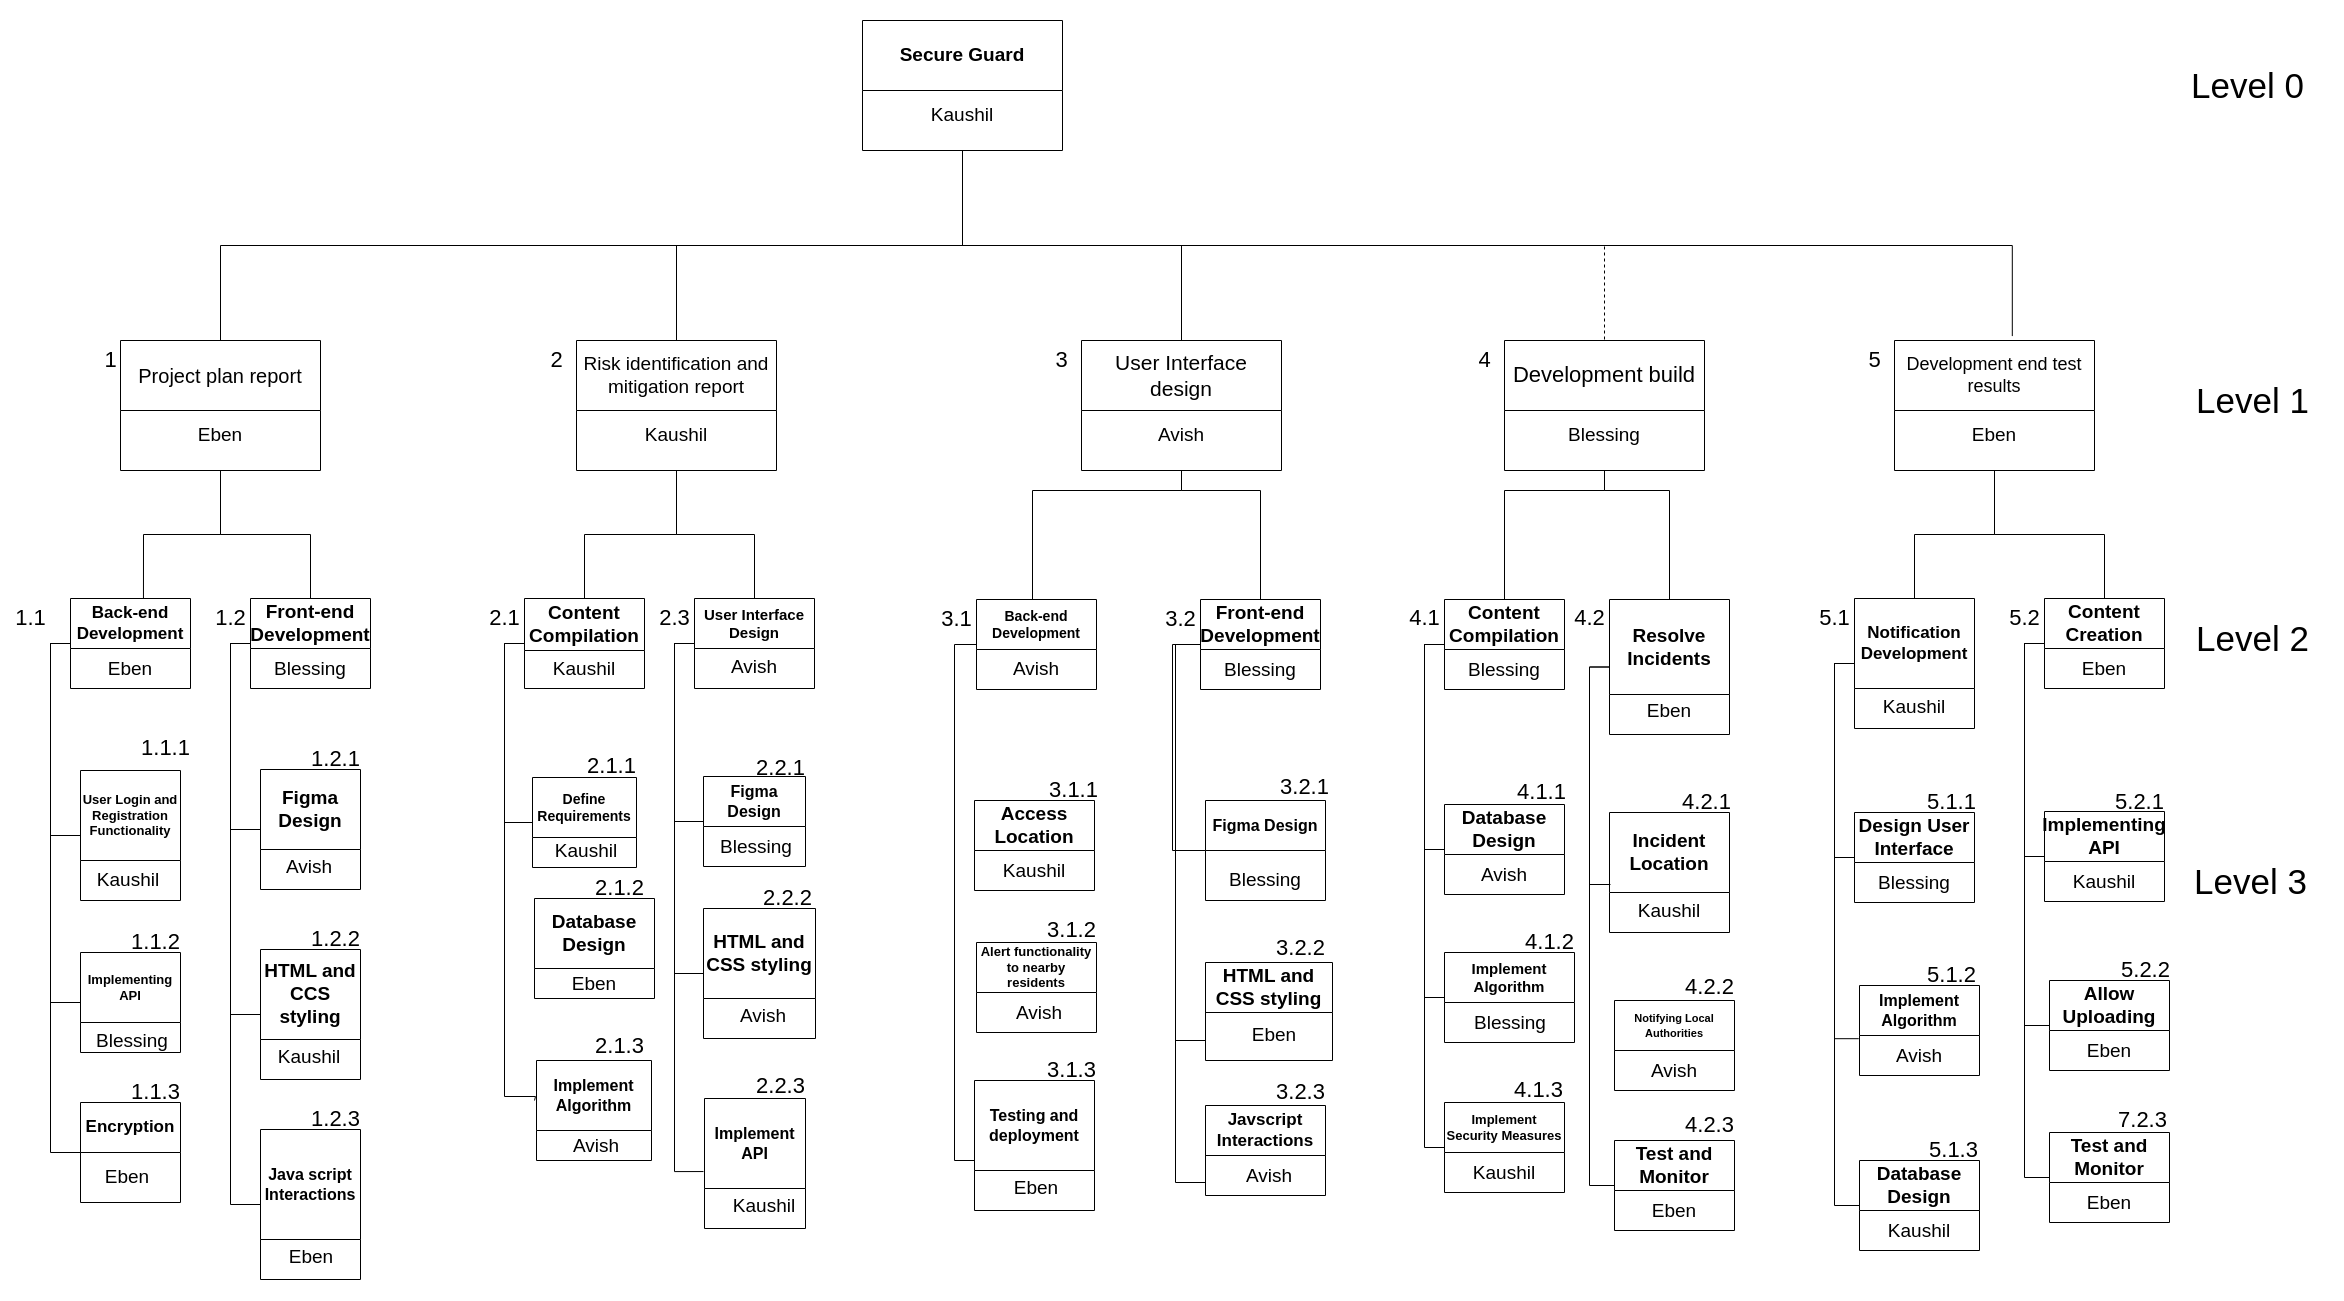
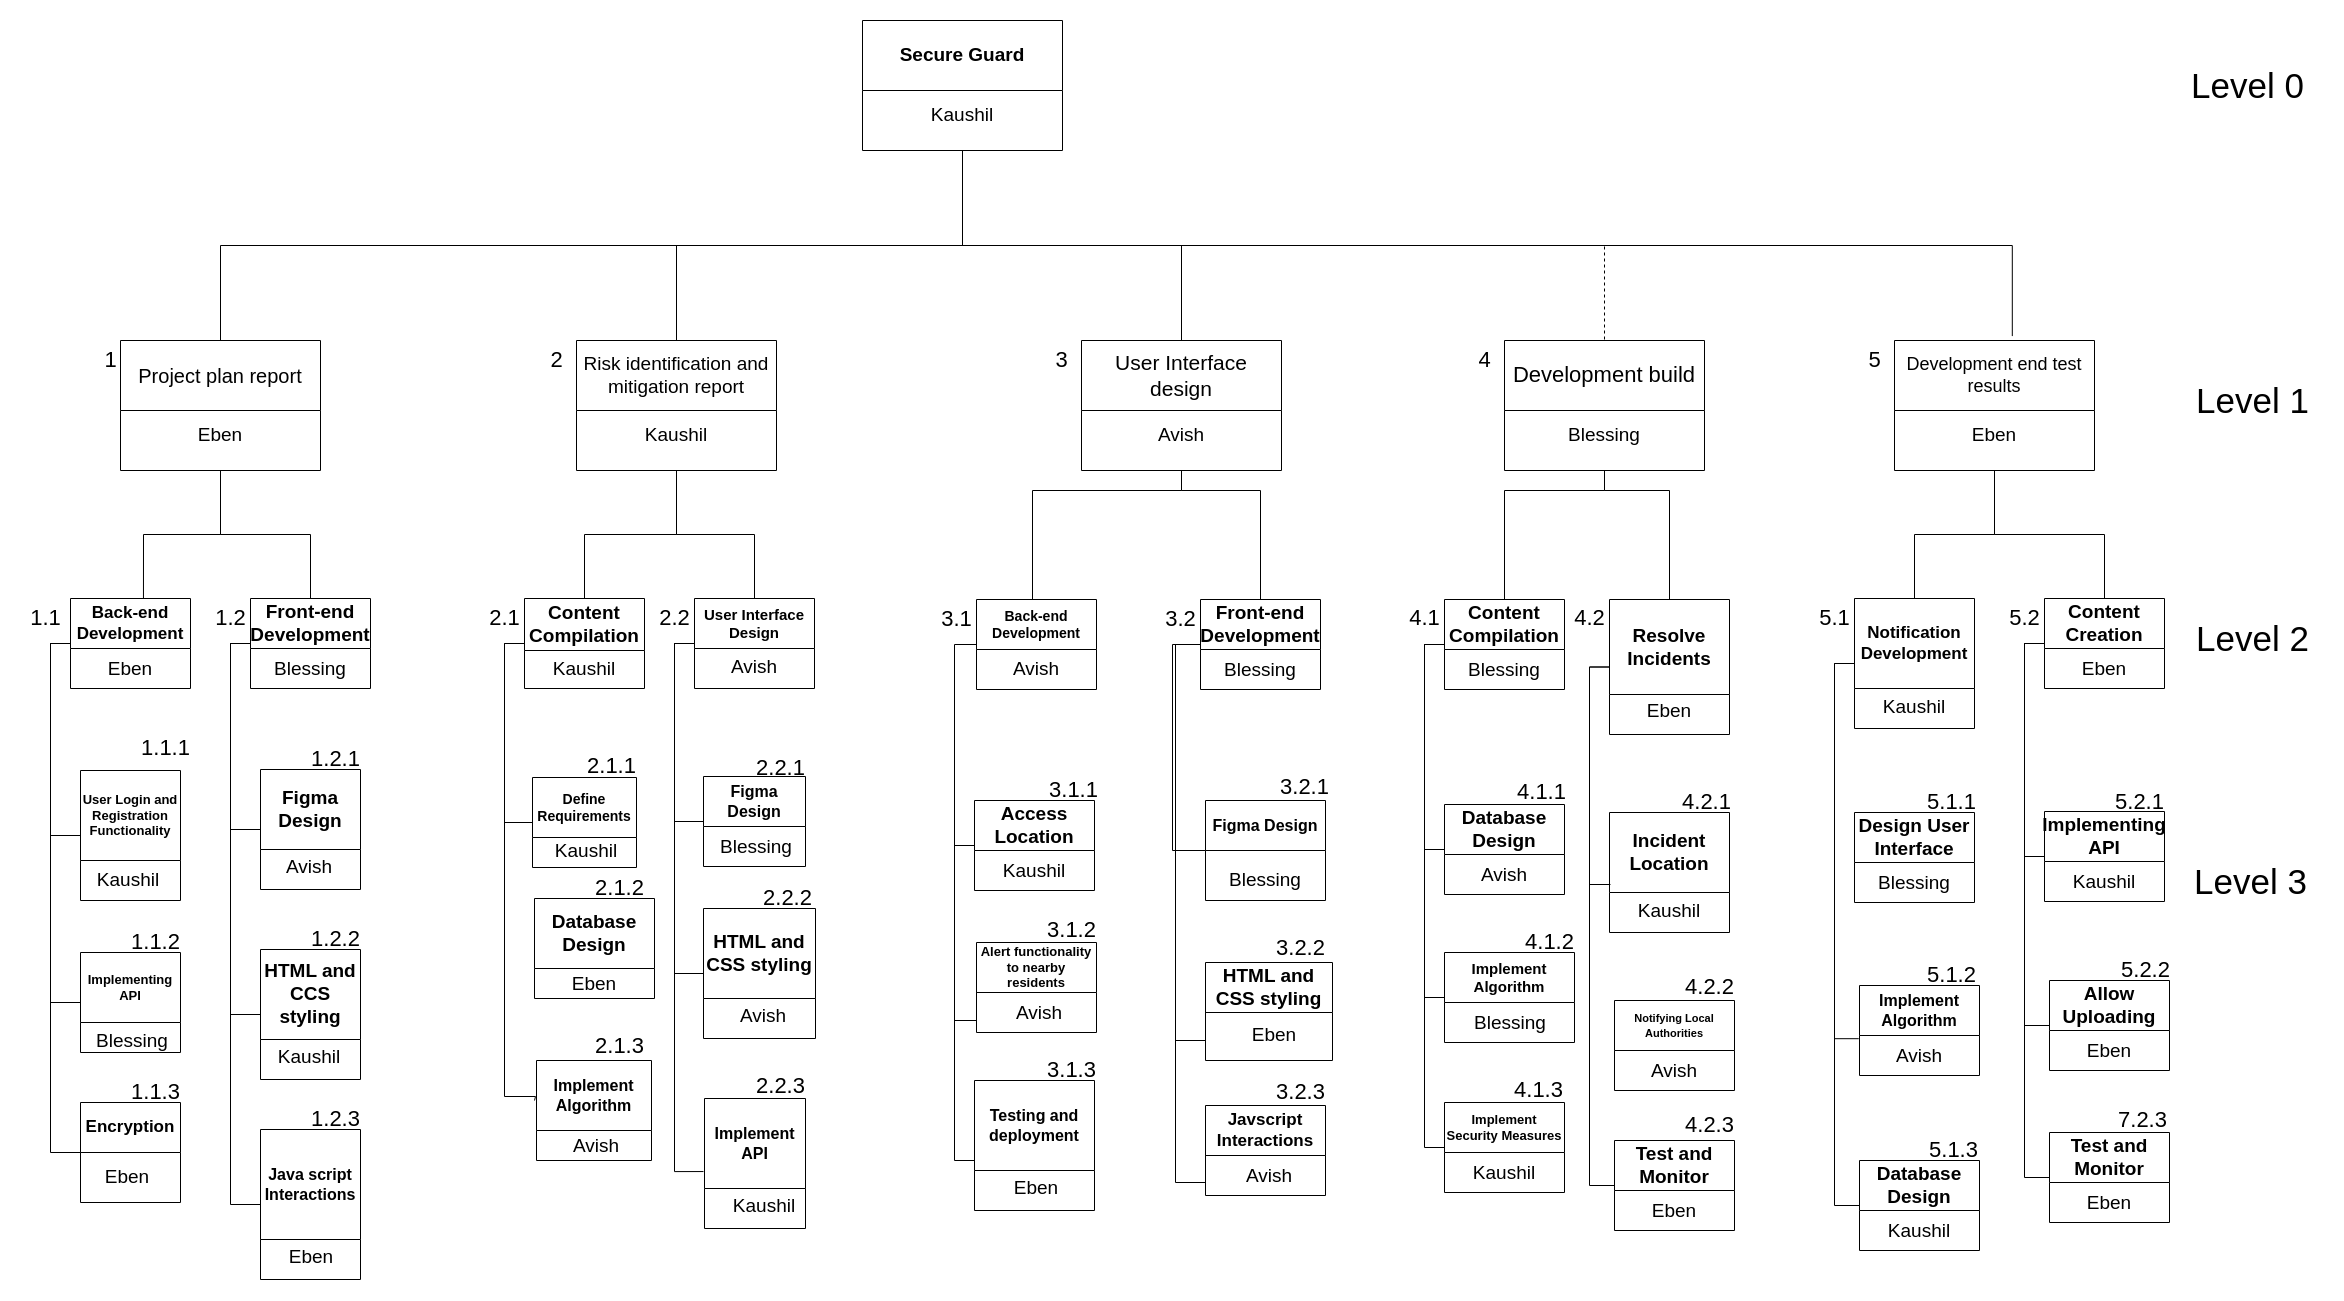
(31, 619) -> (46, 619)
(675, 619) -> (675, 619)
none -> (966, 846)
(1845, 858) -> none
